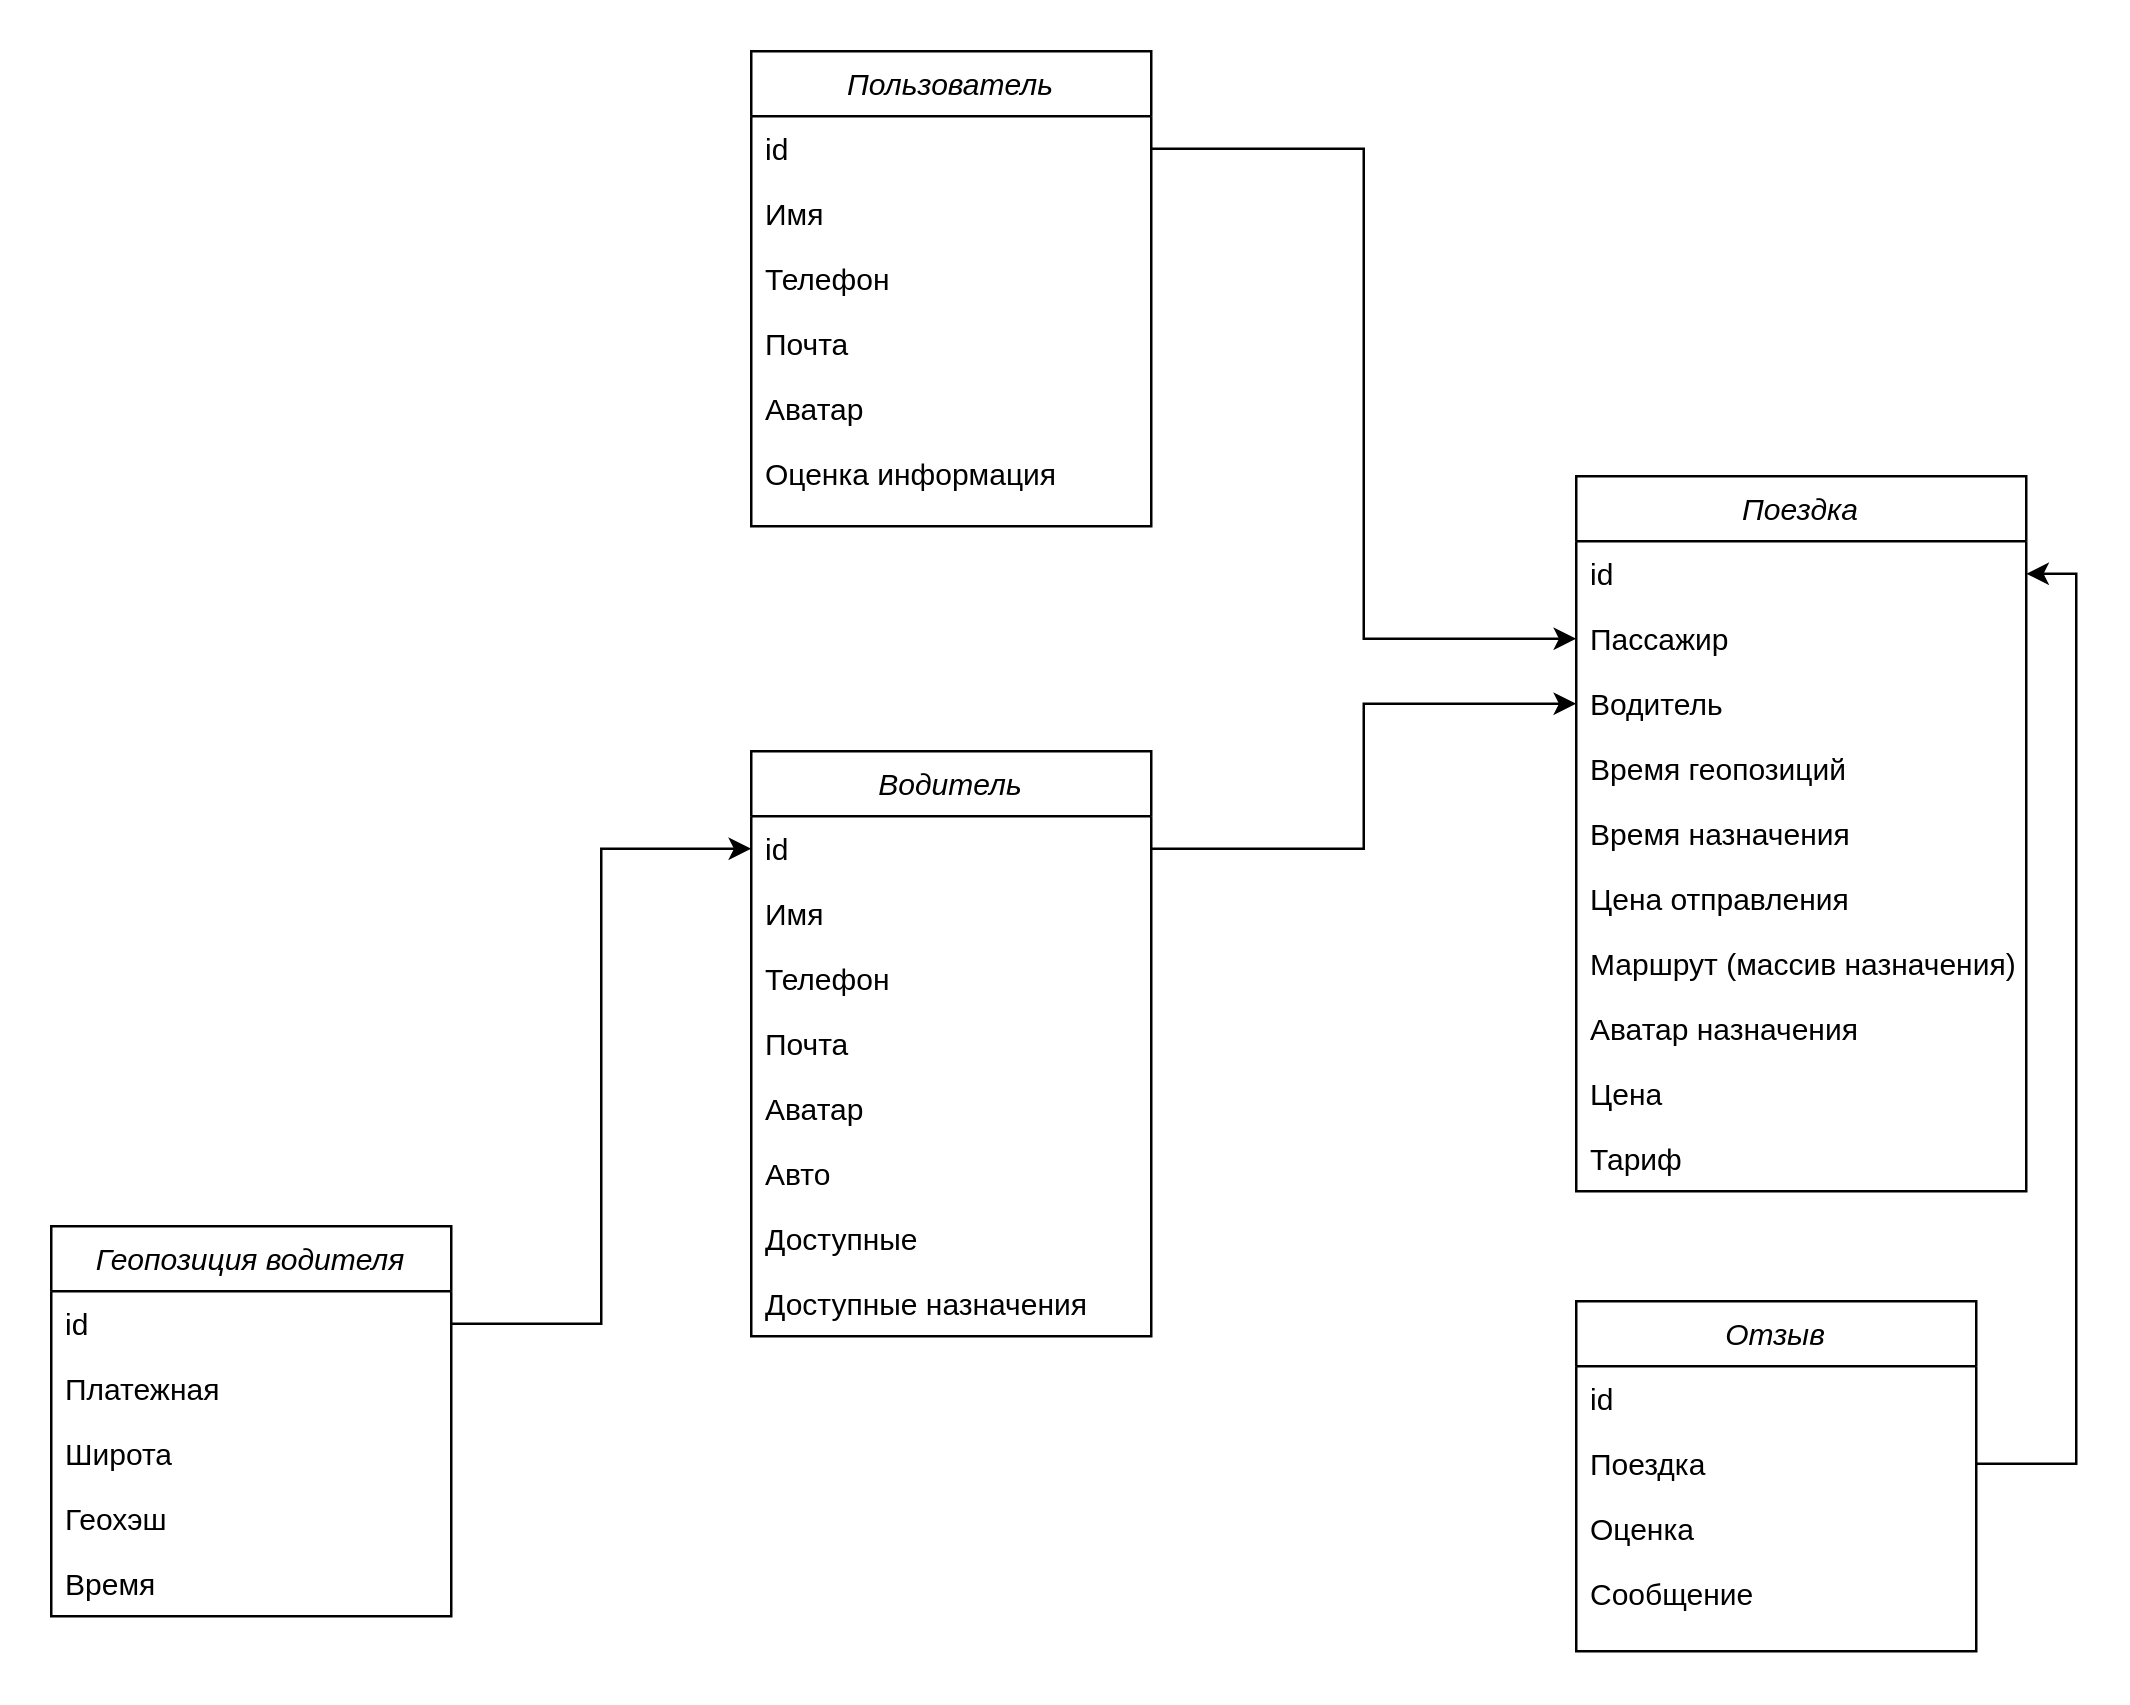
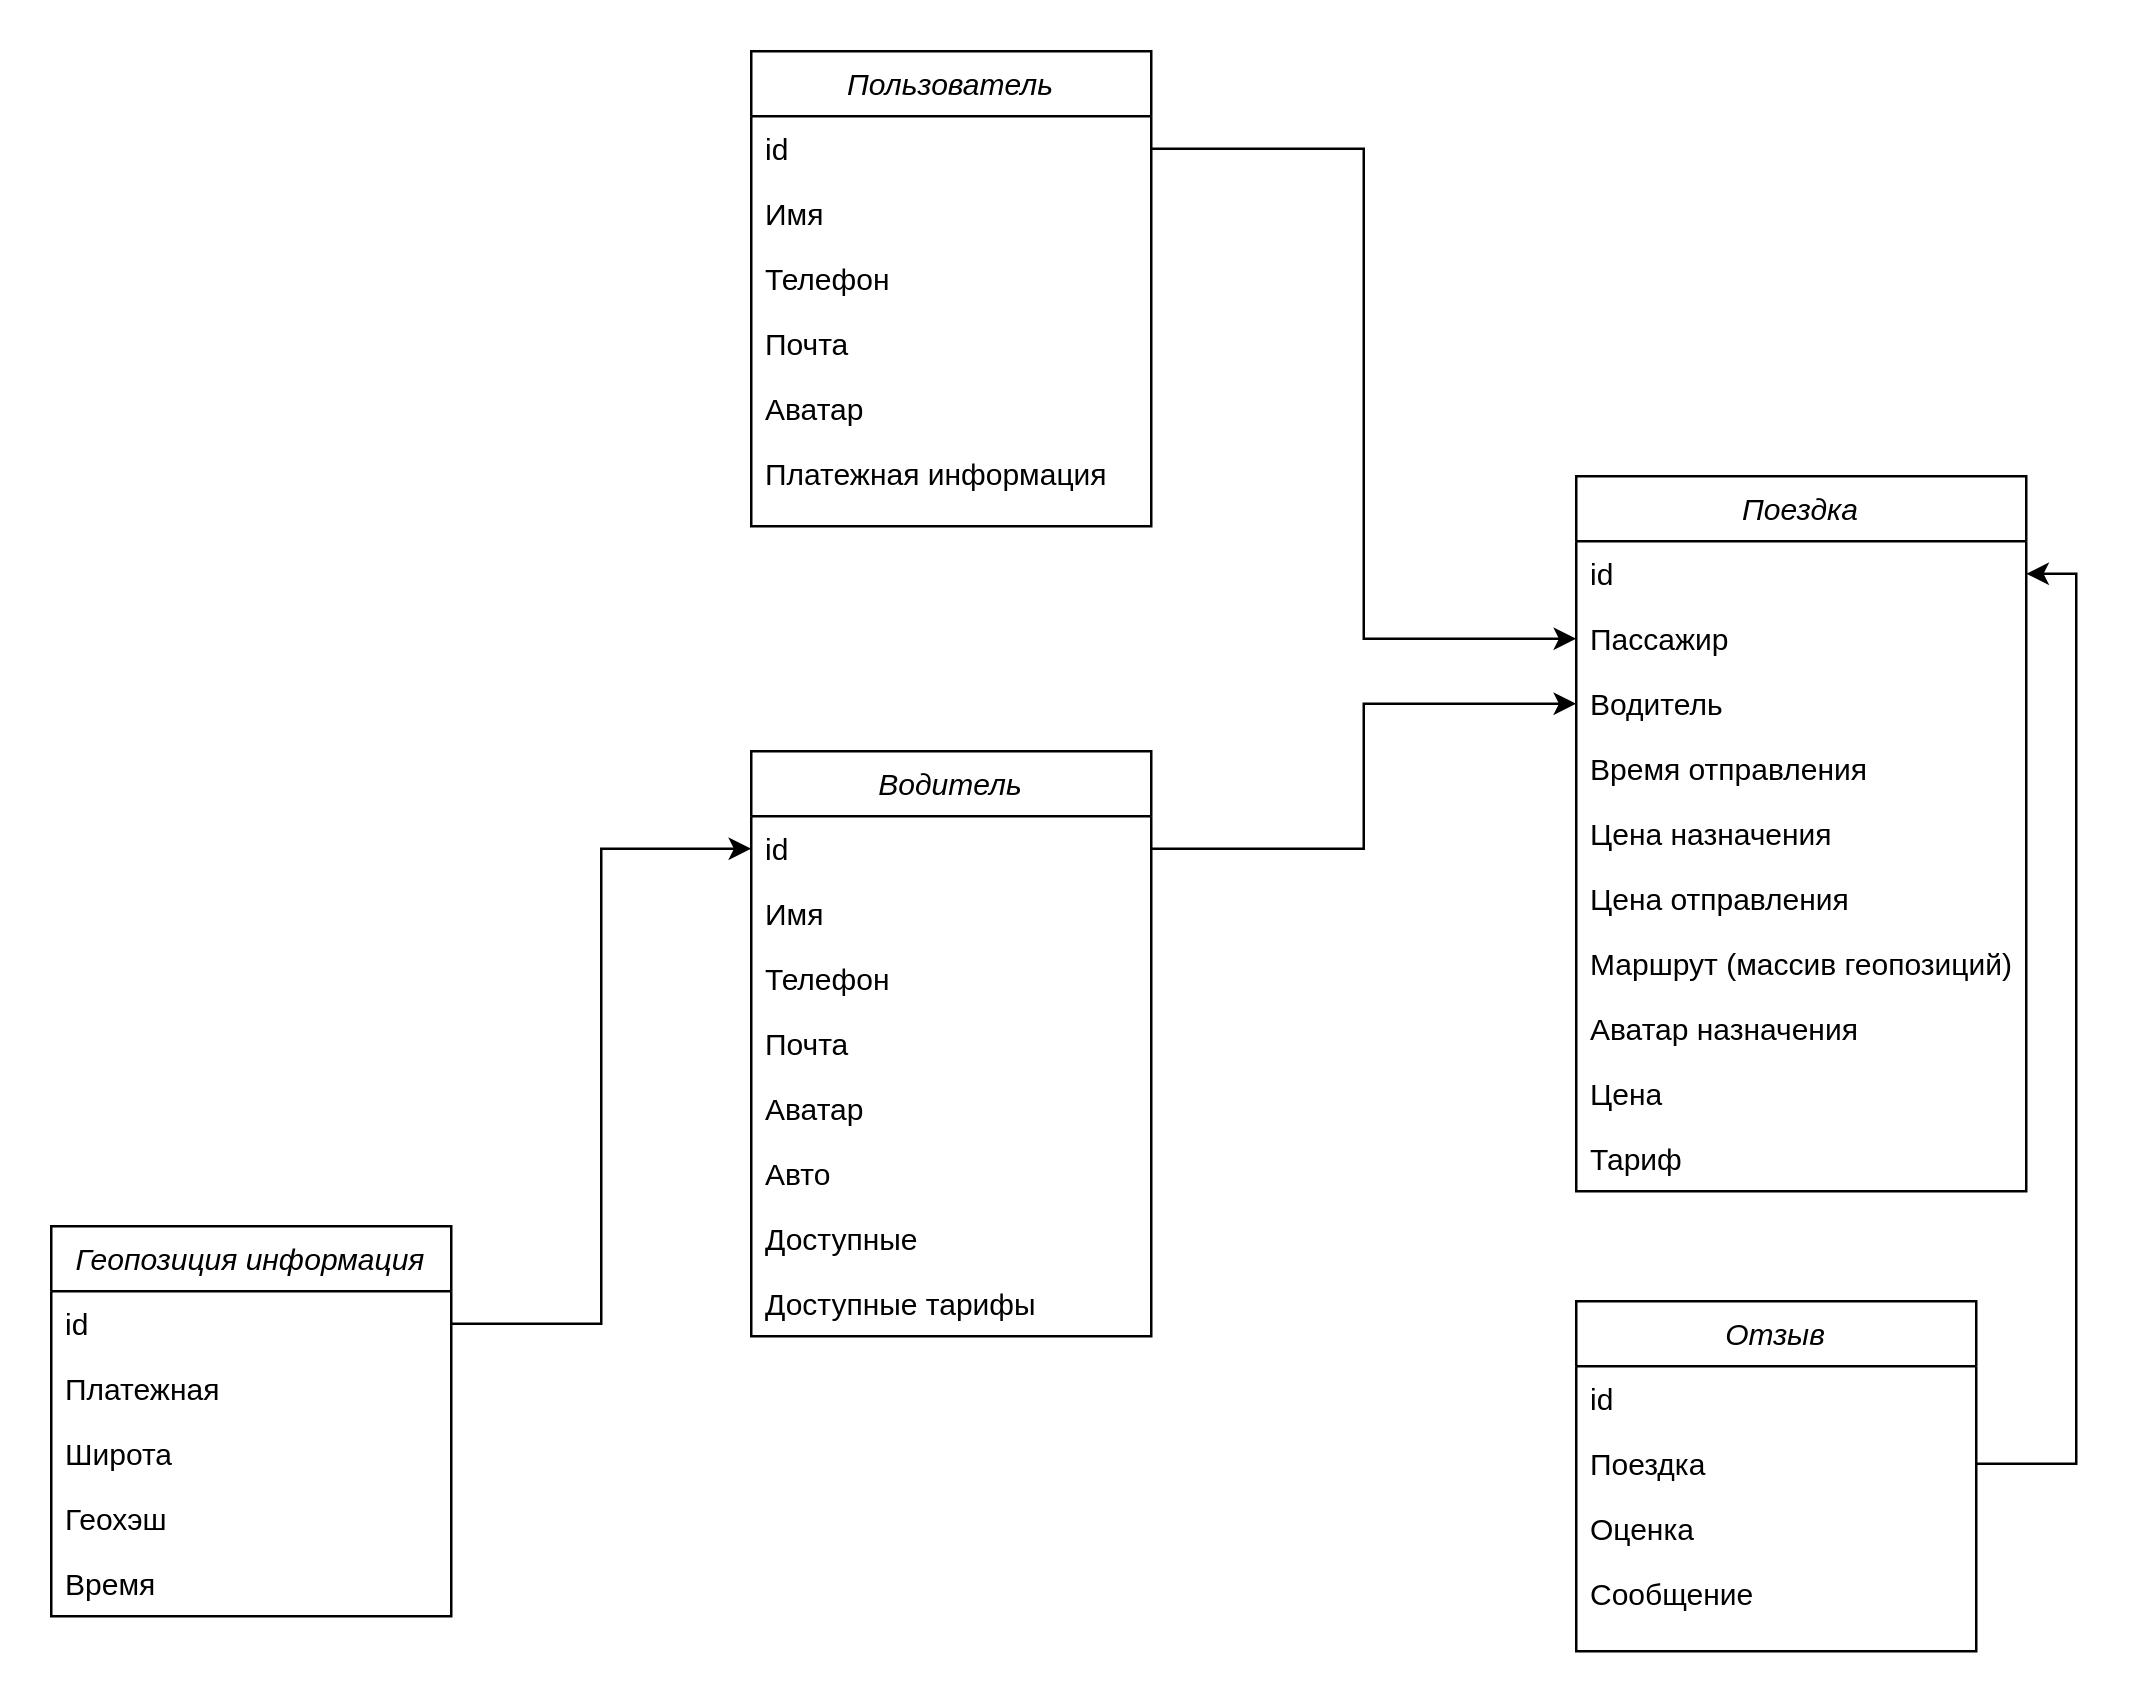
(904, 475) -> (929, 475)
(1721, 770) -> (1729, 770)
(1721, 835) -> (1712, 835)
(1809, 965) -> (1809, 965)
(250, 1260) -> (250, 1260)
(929, 1305) -> (896, 1305)
